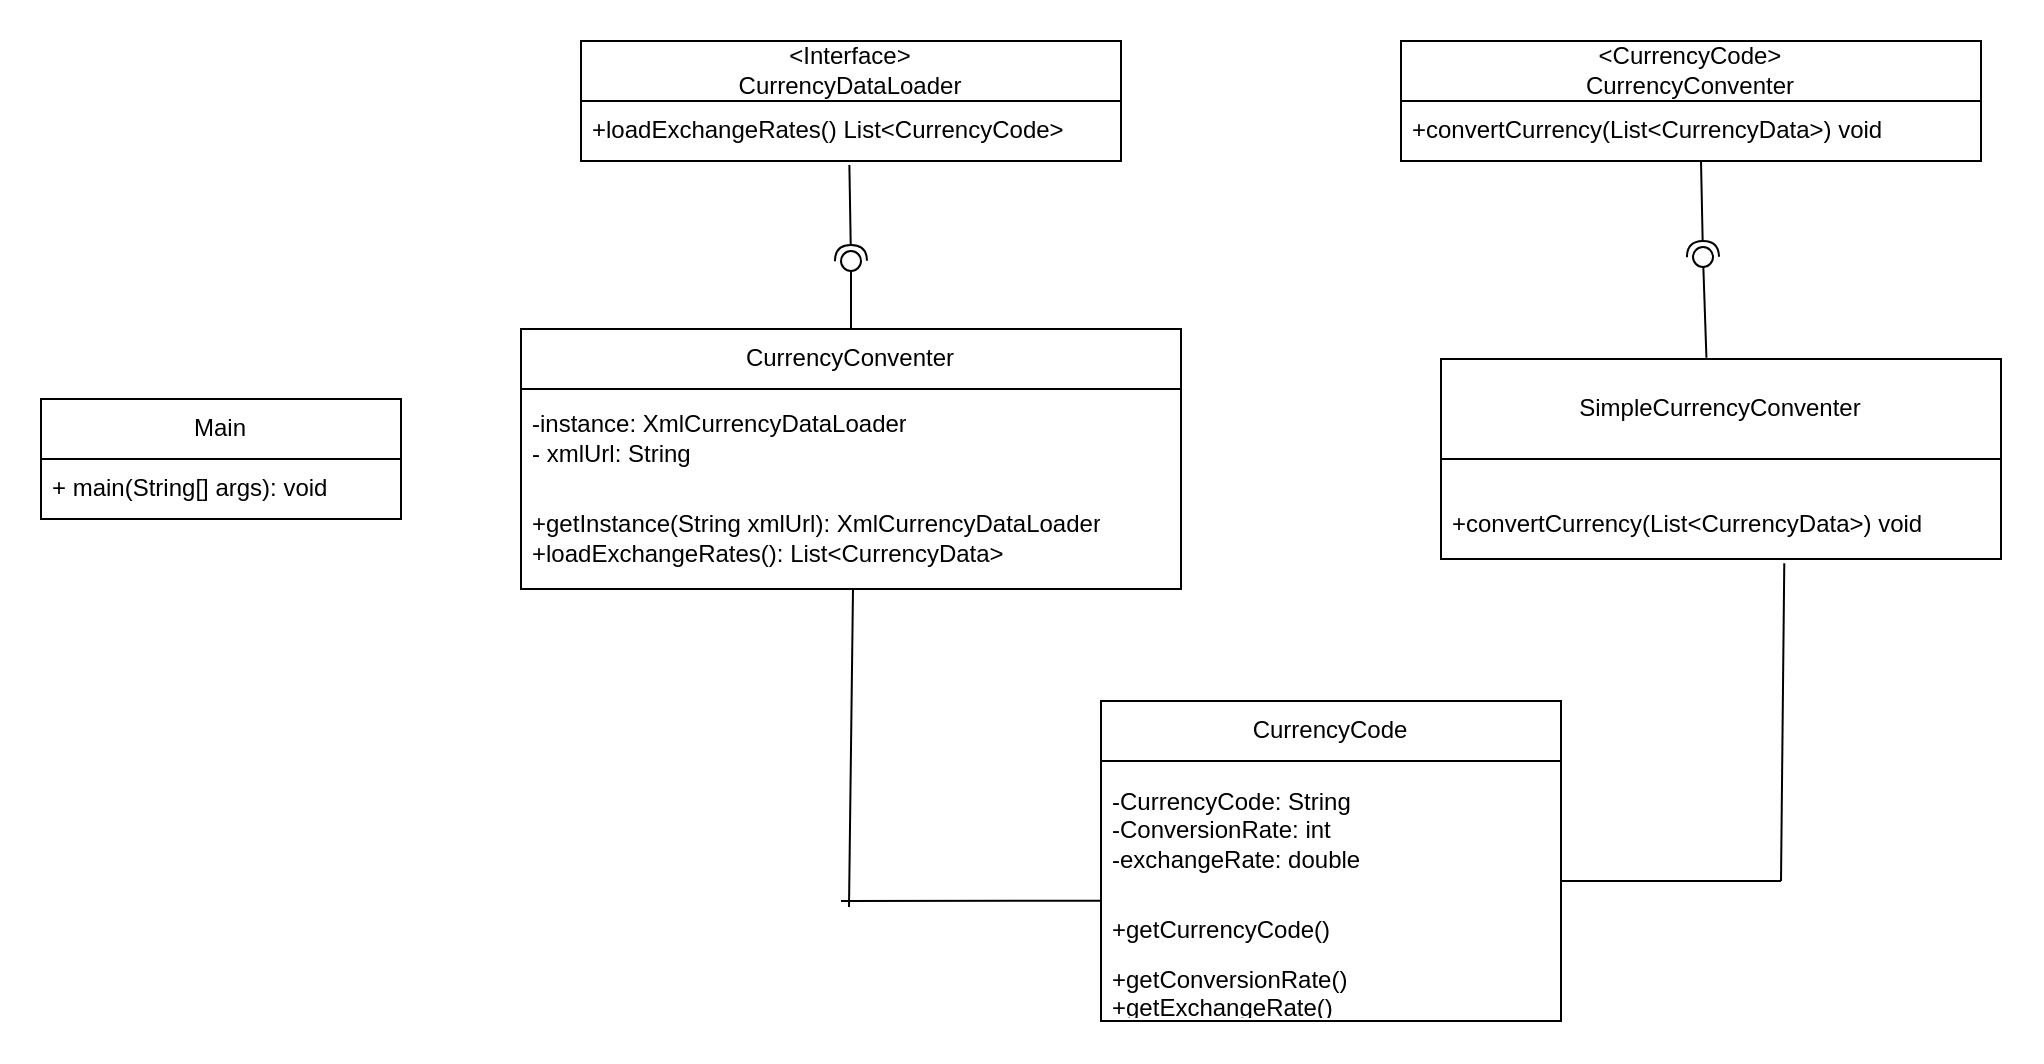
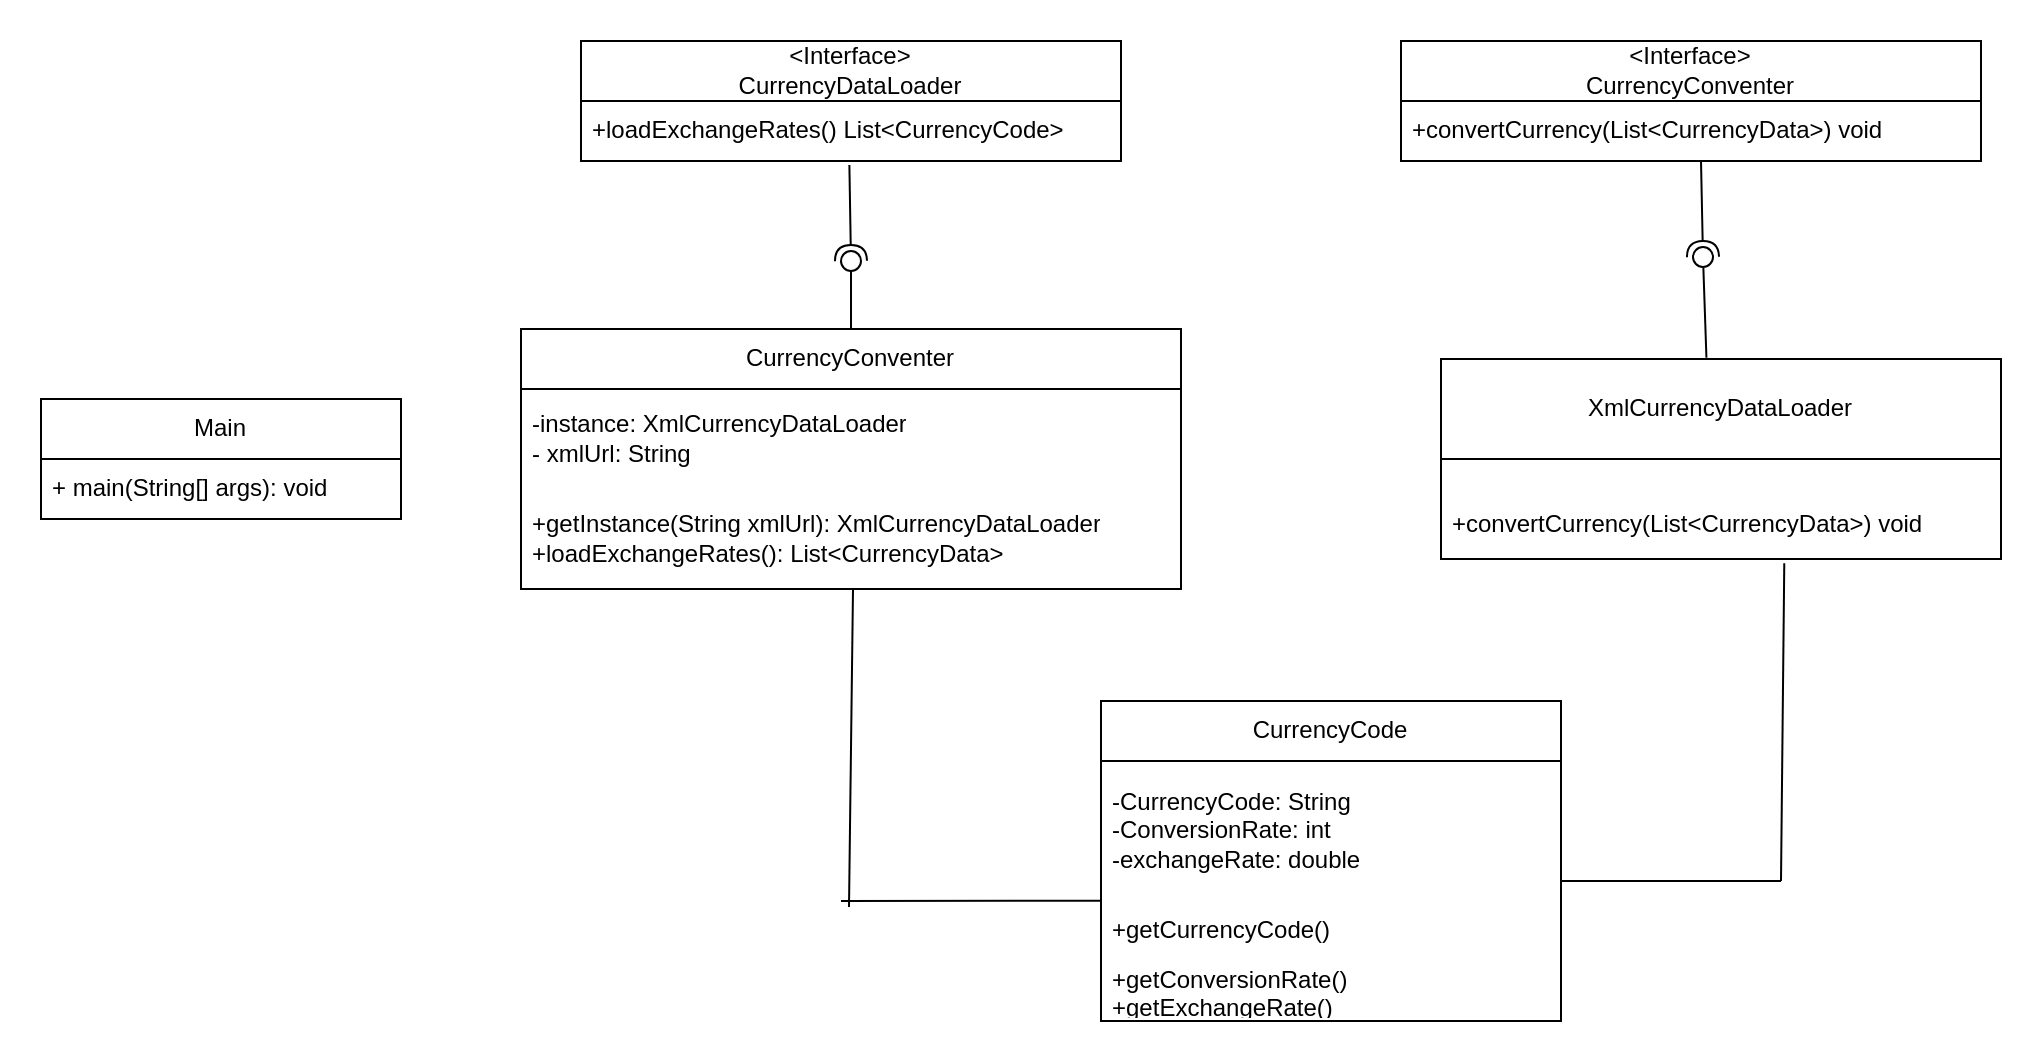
(1691, 71) -> (1691, 71)
(1721, 409) -> (1721, 409)
